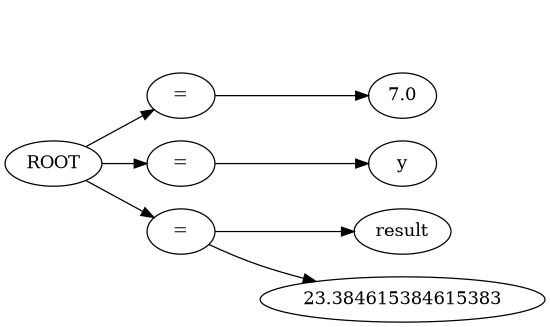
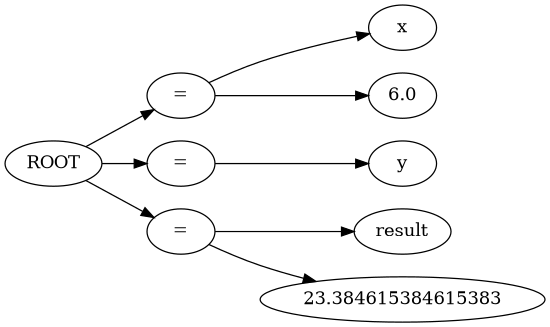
none -> (403, 28)
(403, 96) -> (403, 96)
